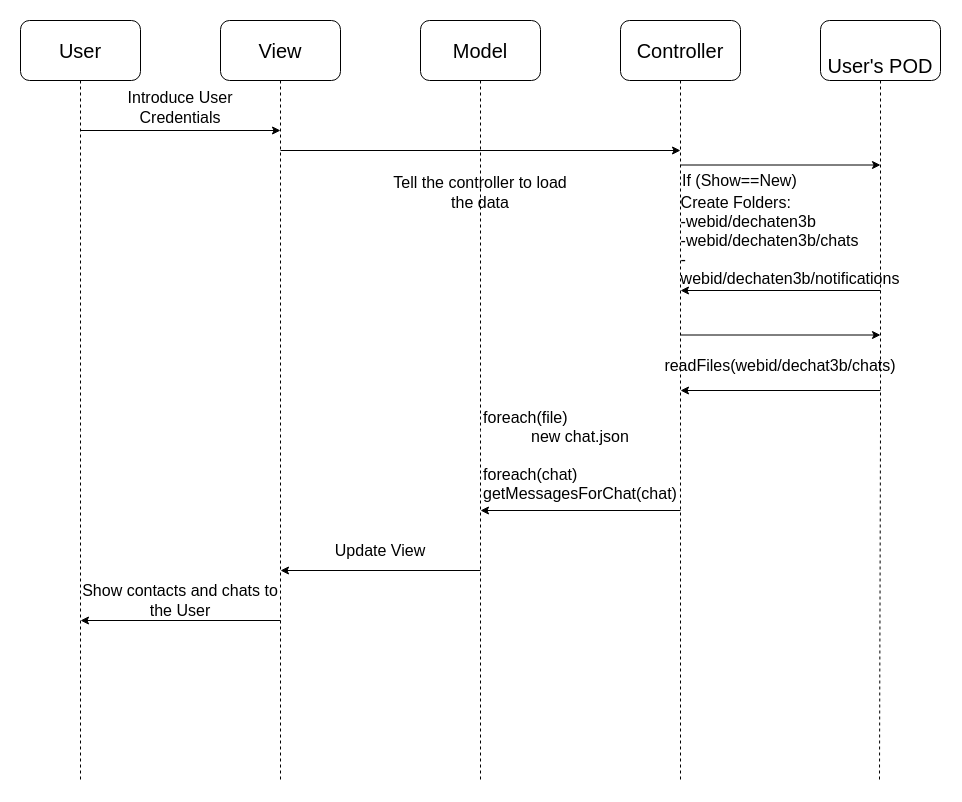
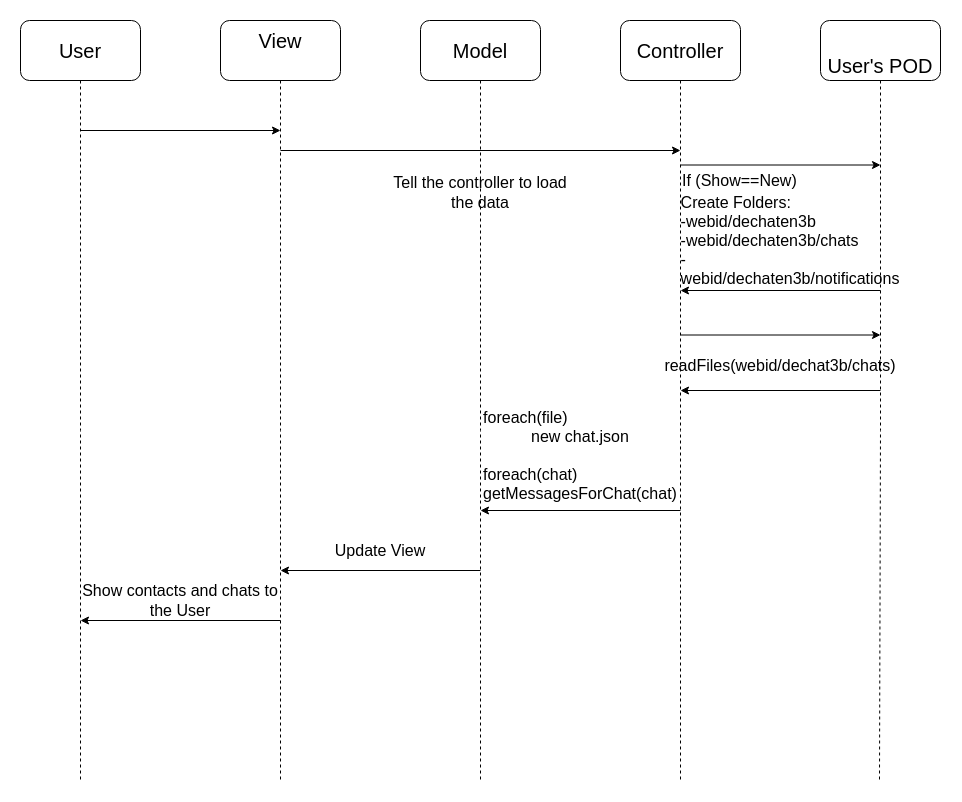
(281, 51) -> (281, 41)
(181, 108) -> none
